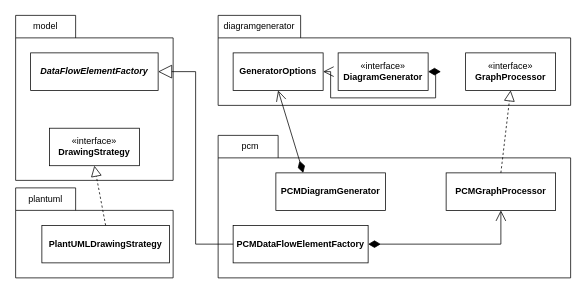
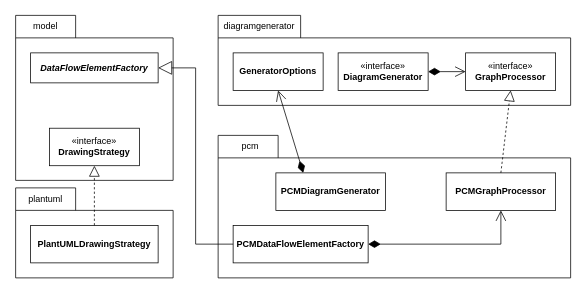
(94, 72) -> (94, 68)
(382, 98) -> (451, 72)
(105, 244) -> (94, 244)
